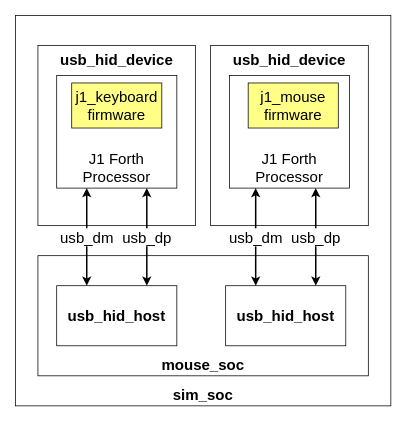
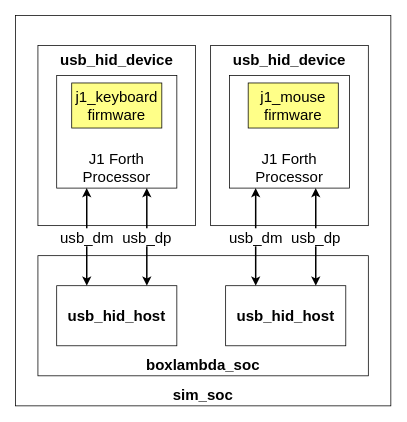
(203, 364) -> (203, 364)
